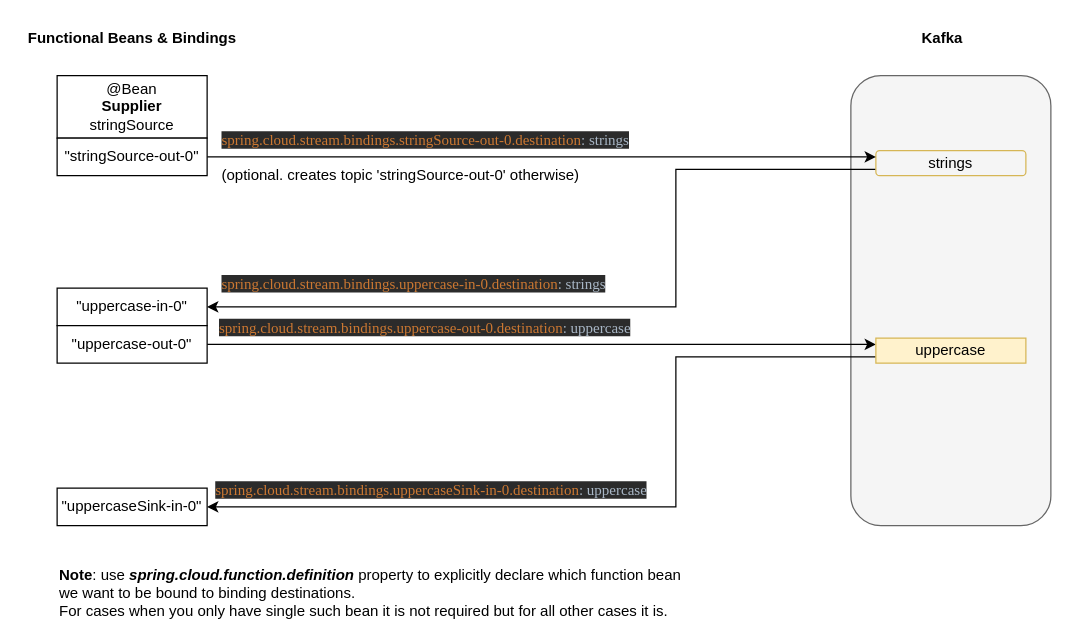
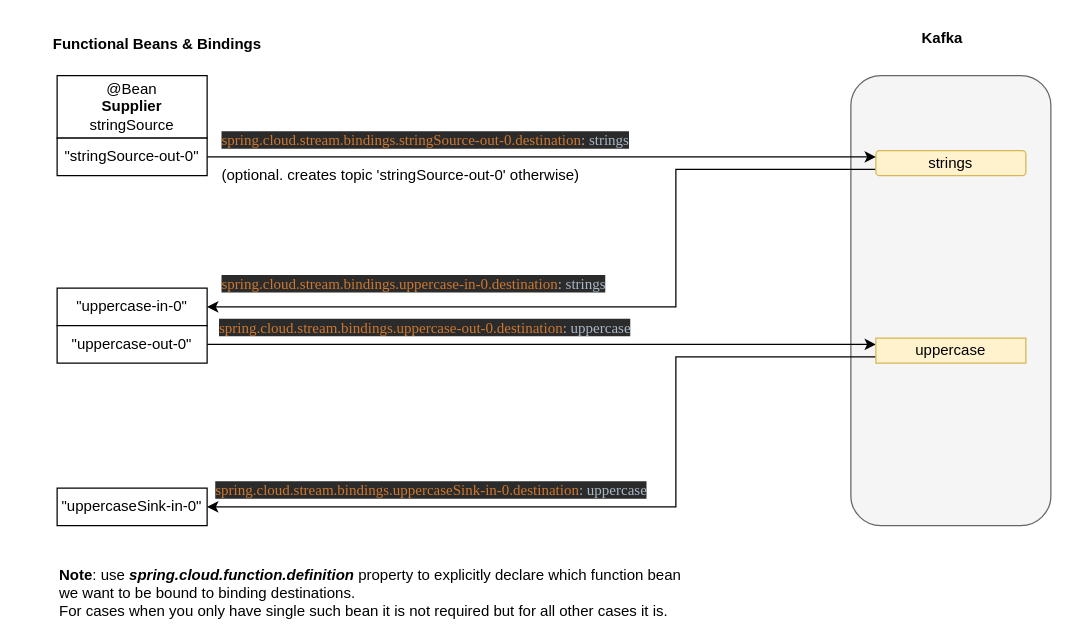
(132, 38) -> (157, 44)
(951, 163) -> (951, 163)
